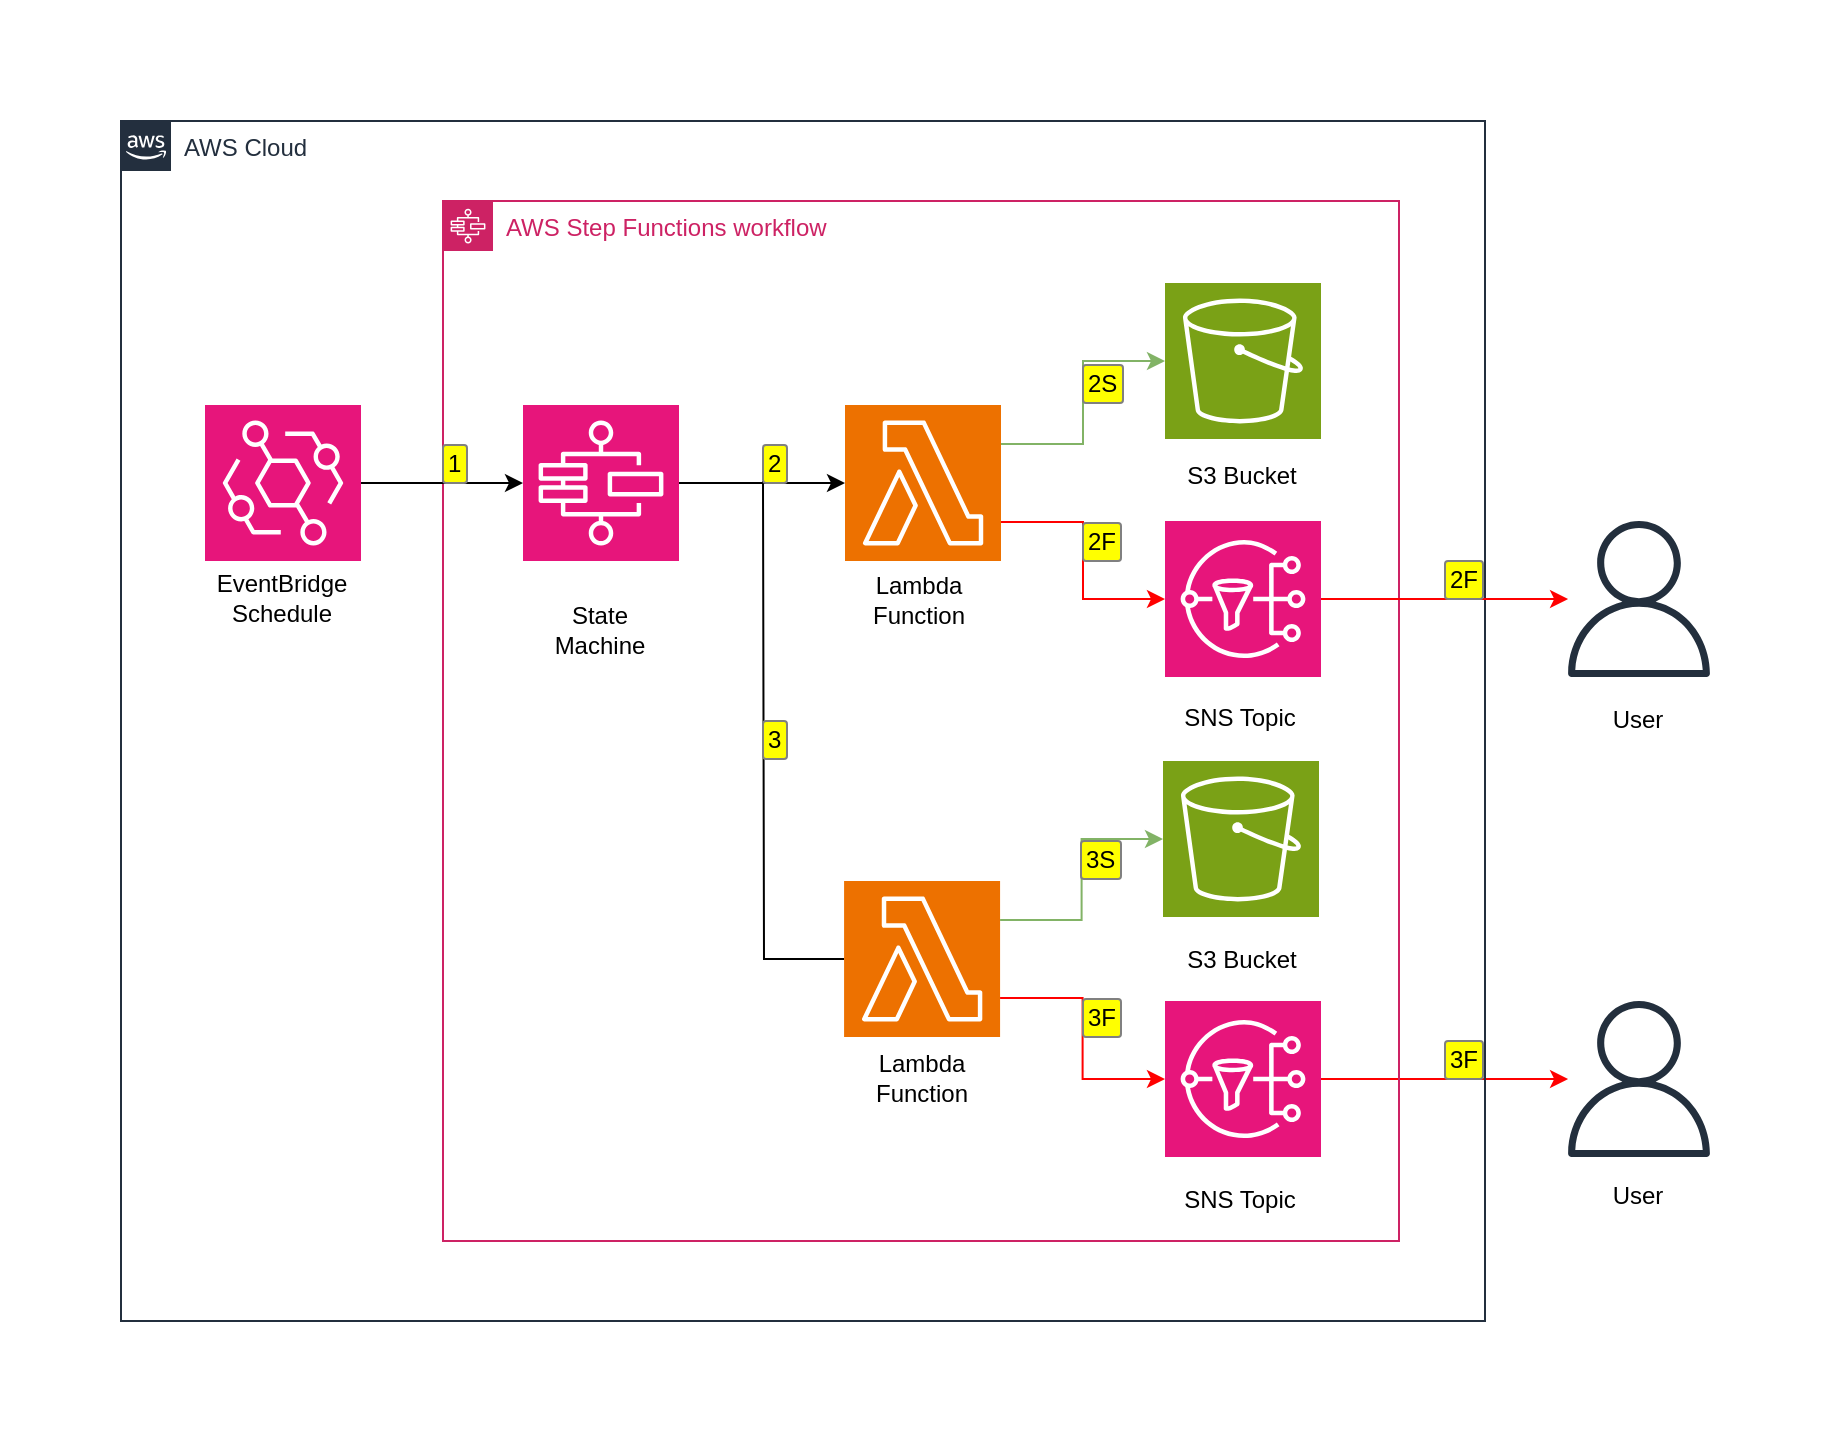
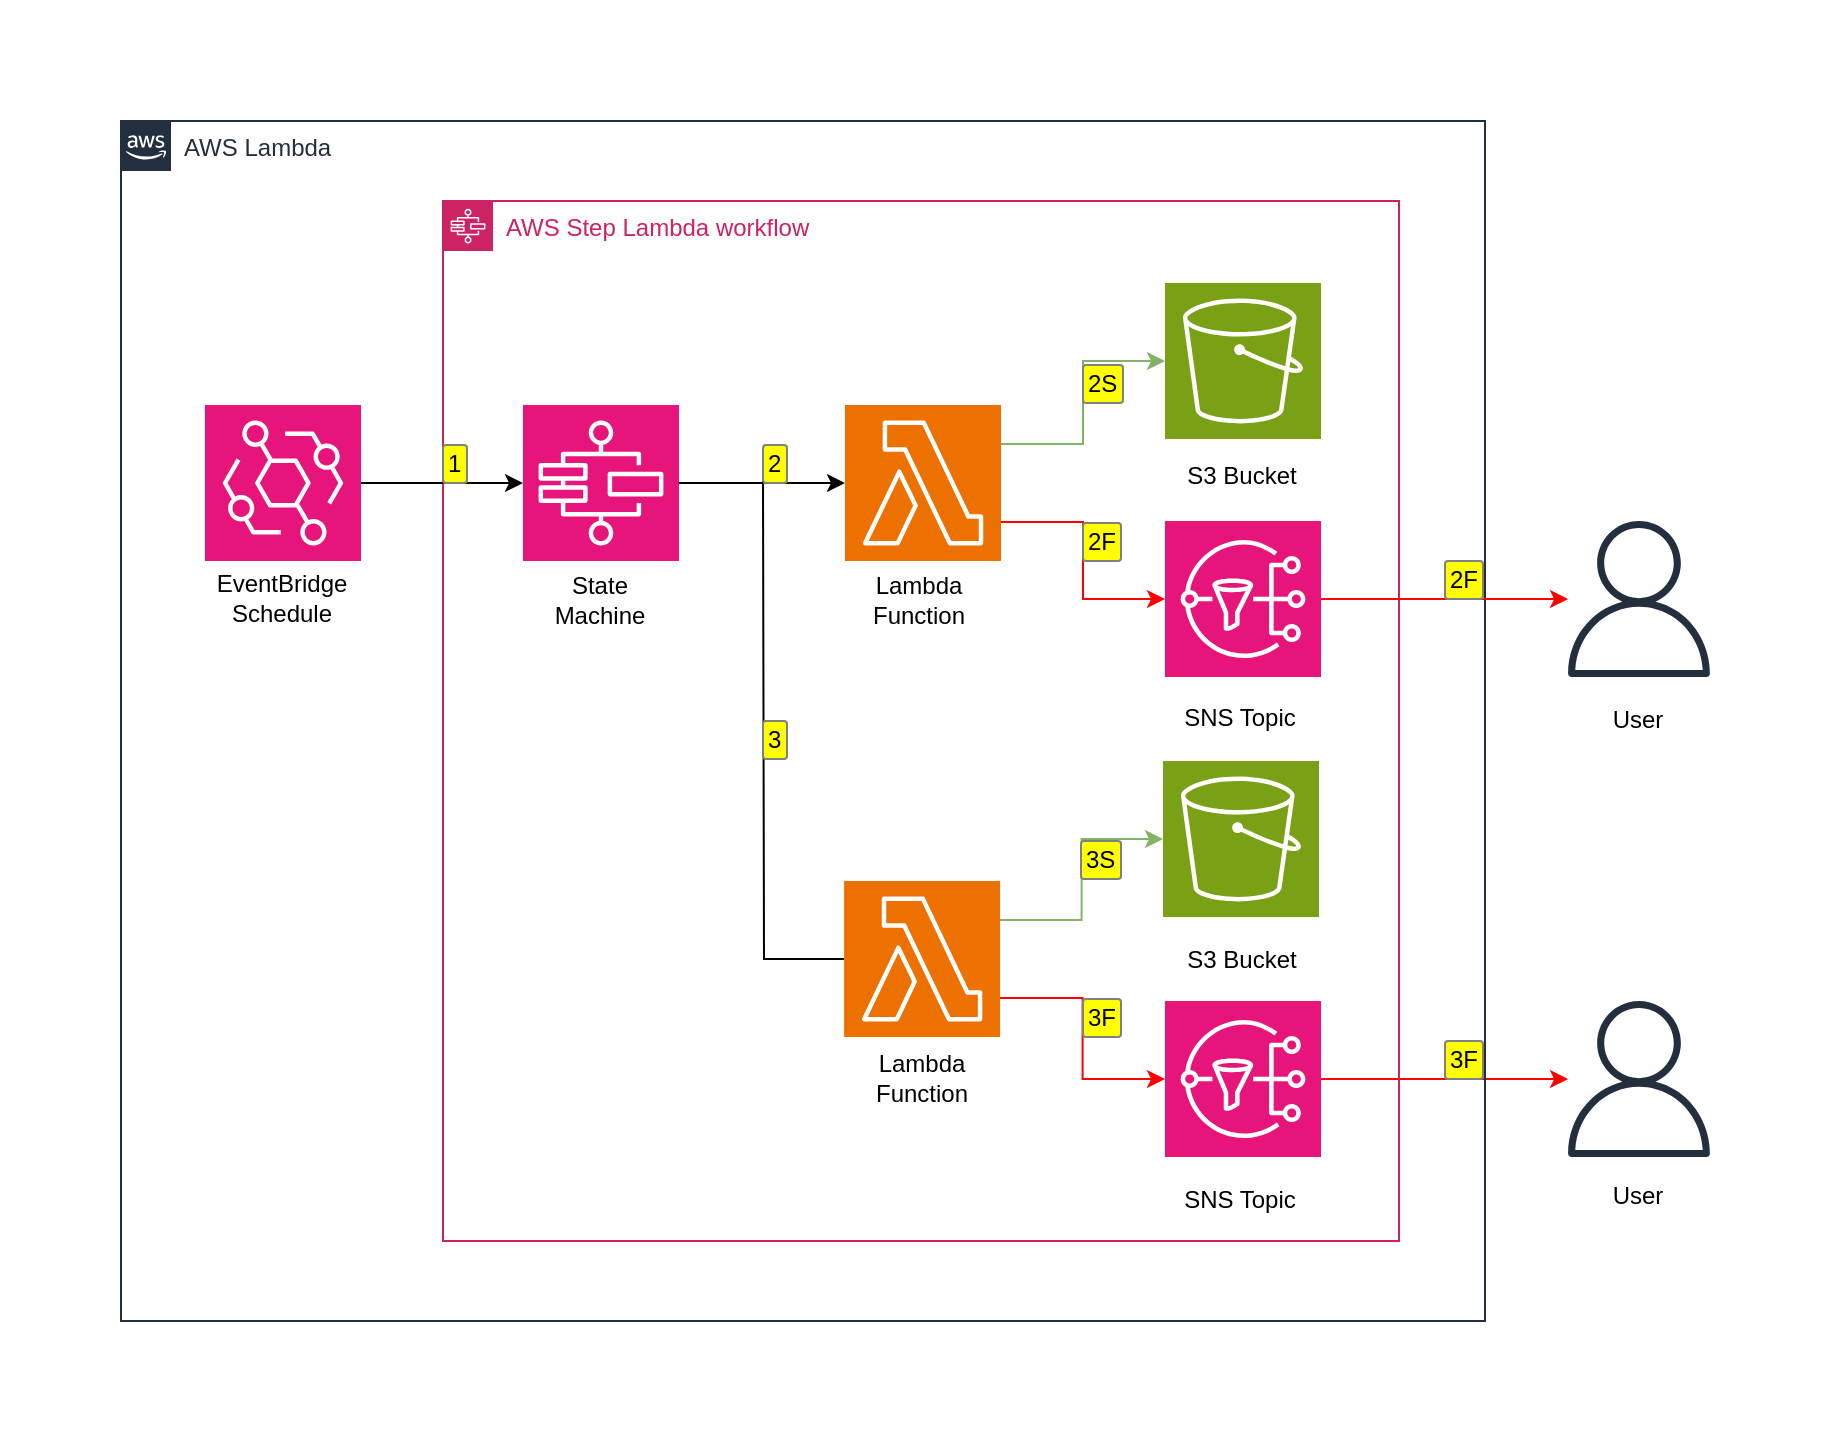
(239, 149) -> (249, 149)
(673, 229) -> (656, 229)
(601, 631) -> (601, 601)
